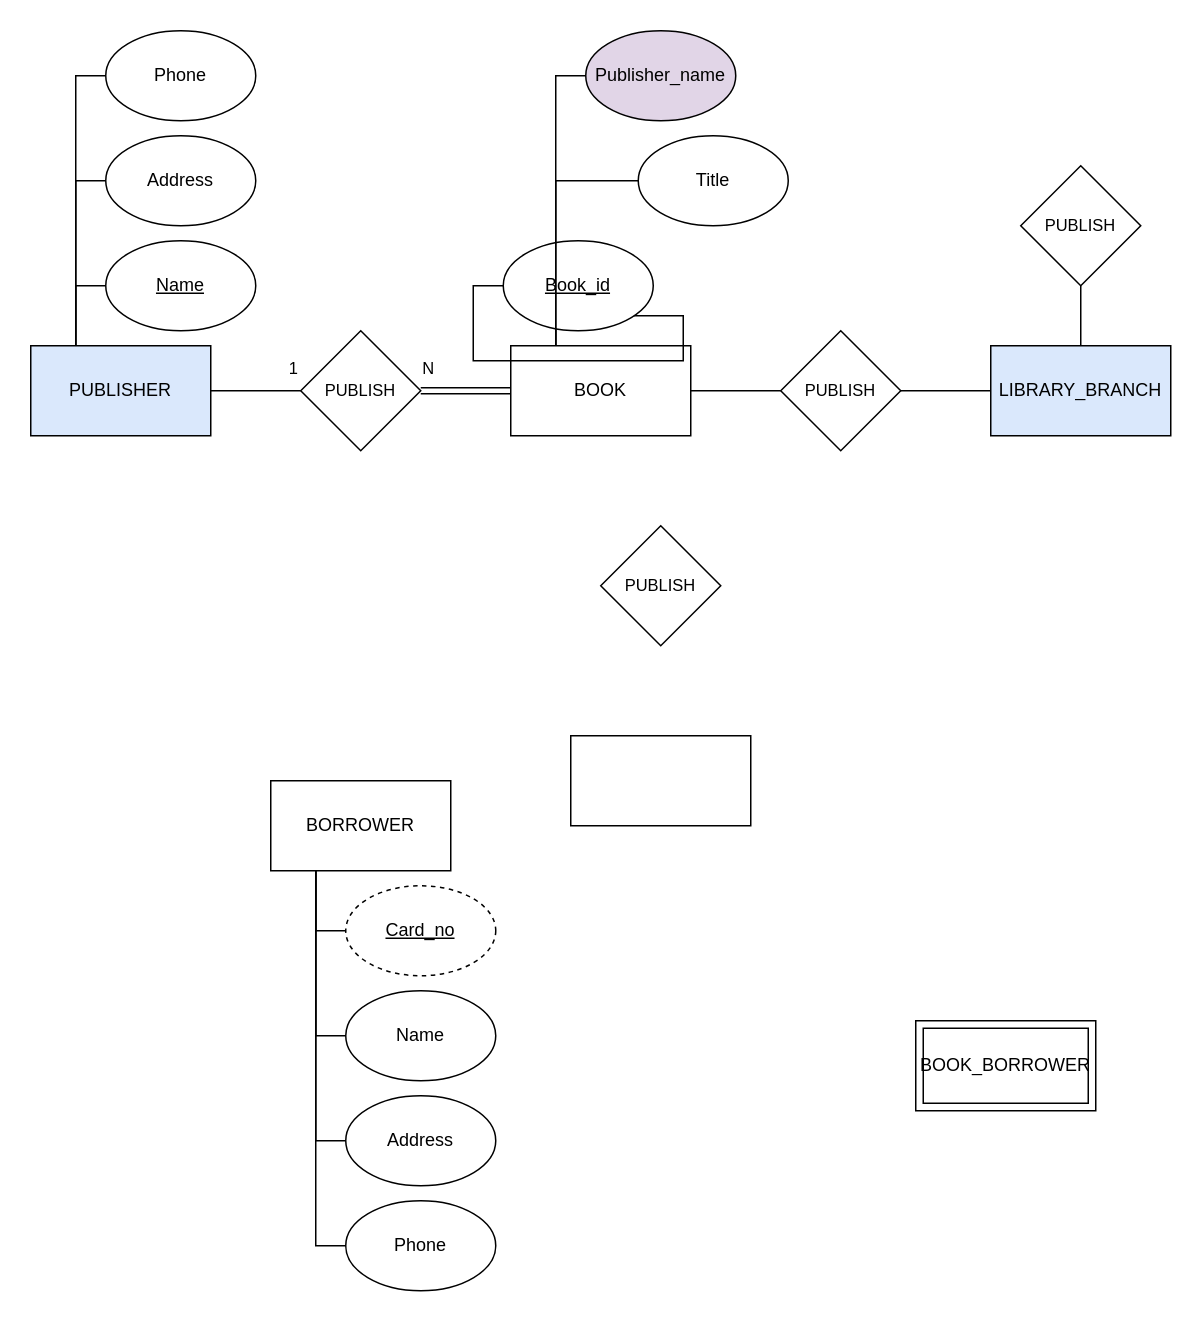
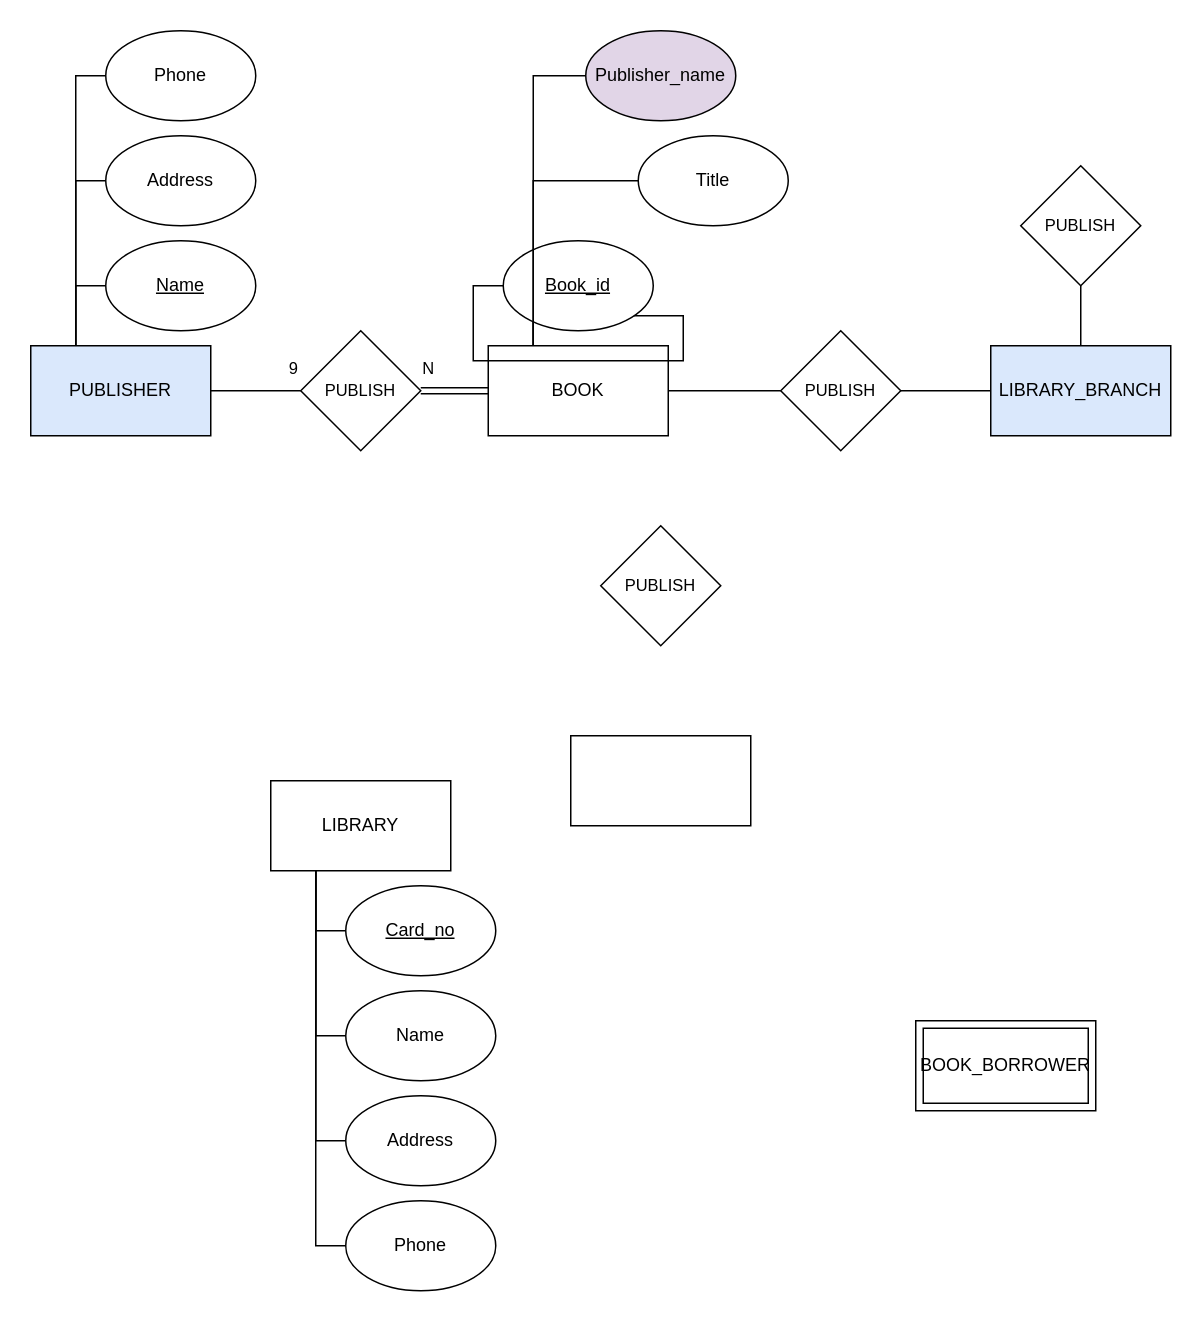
(294, 368) -> (294, 368)
(601, 391) -> (578, 391)
(361, 826) -> (361, 826)
(421, 931) -> (421, 931)
